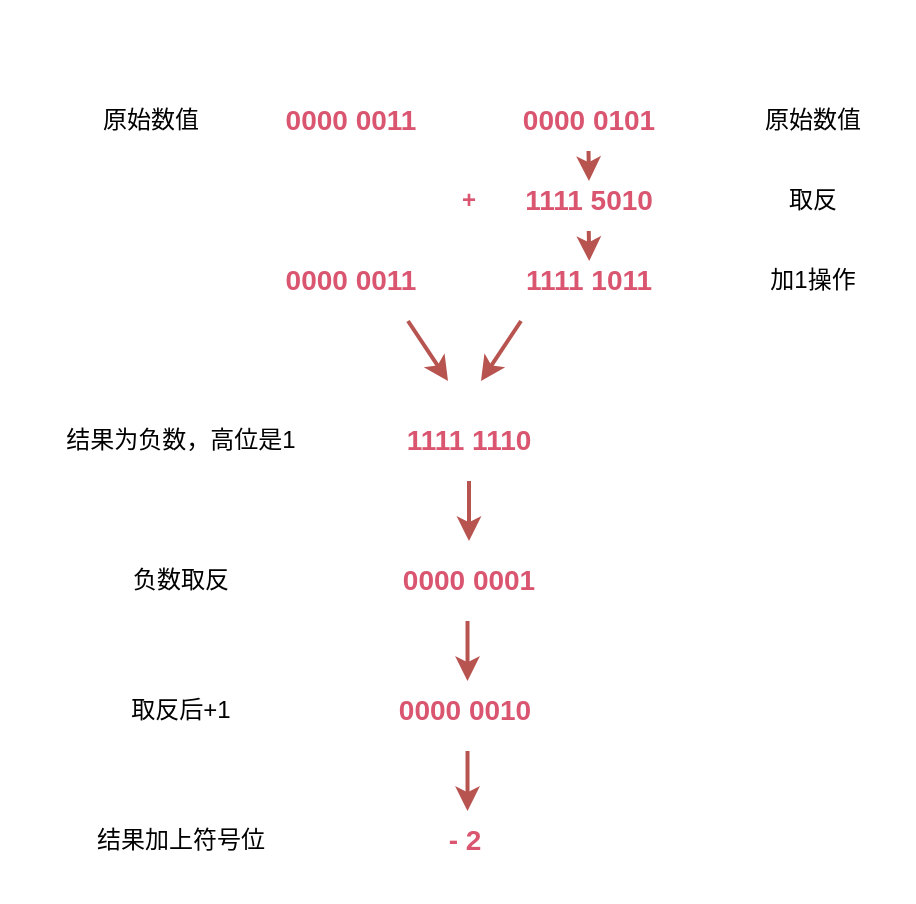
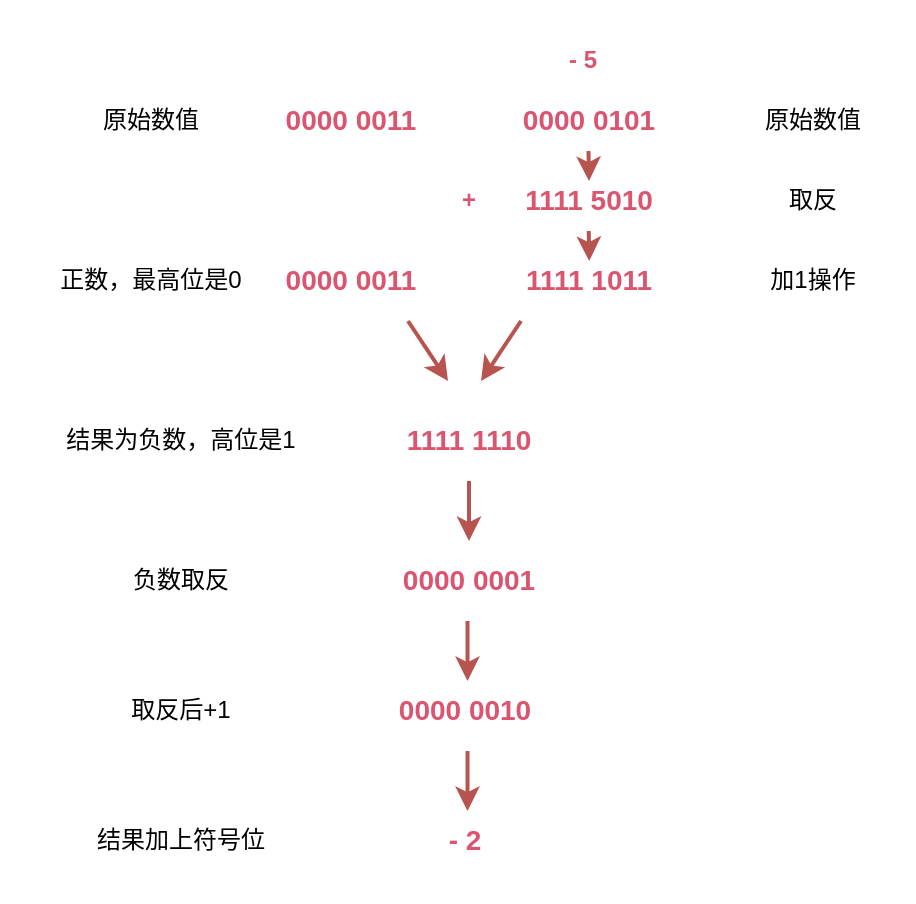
none -> (583, 61)
none -> (151, 281)
